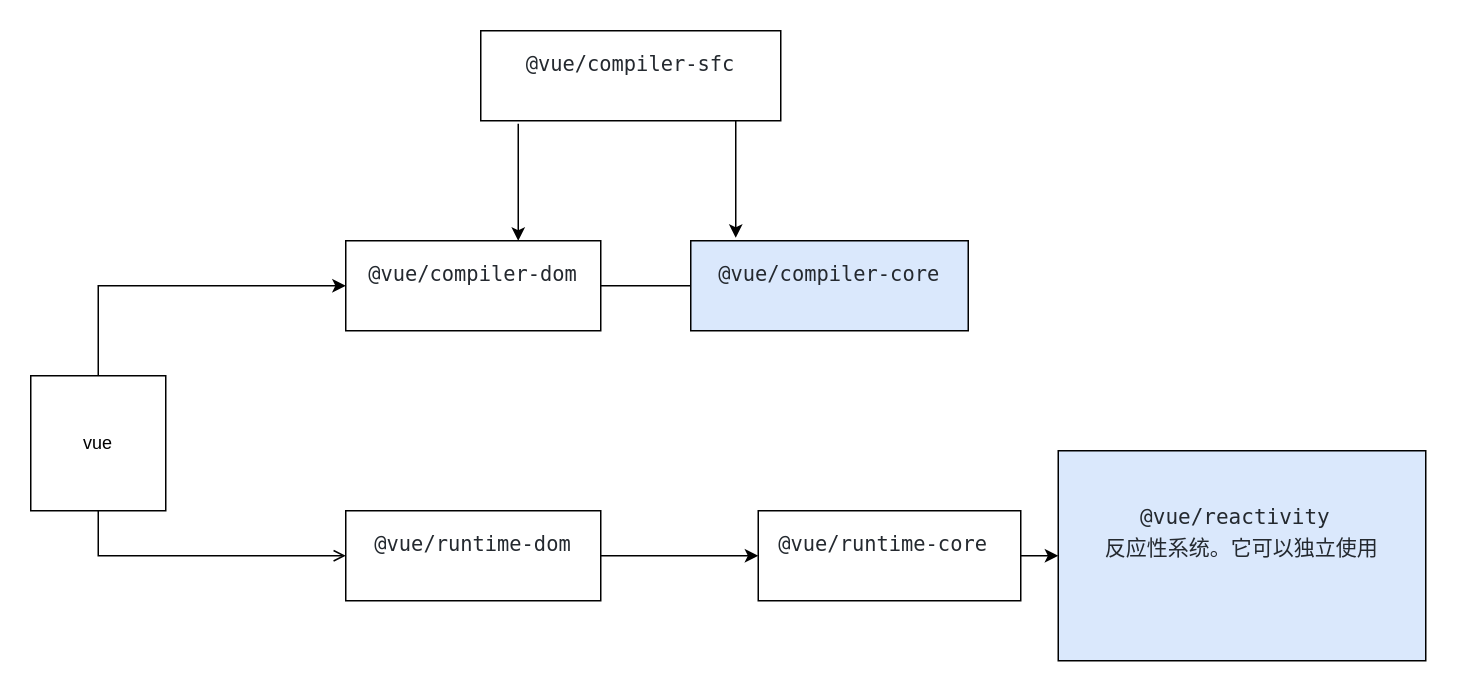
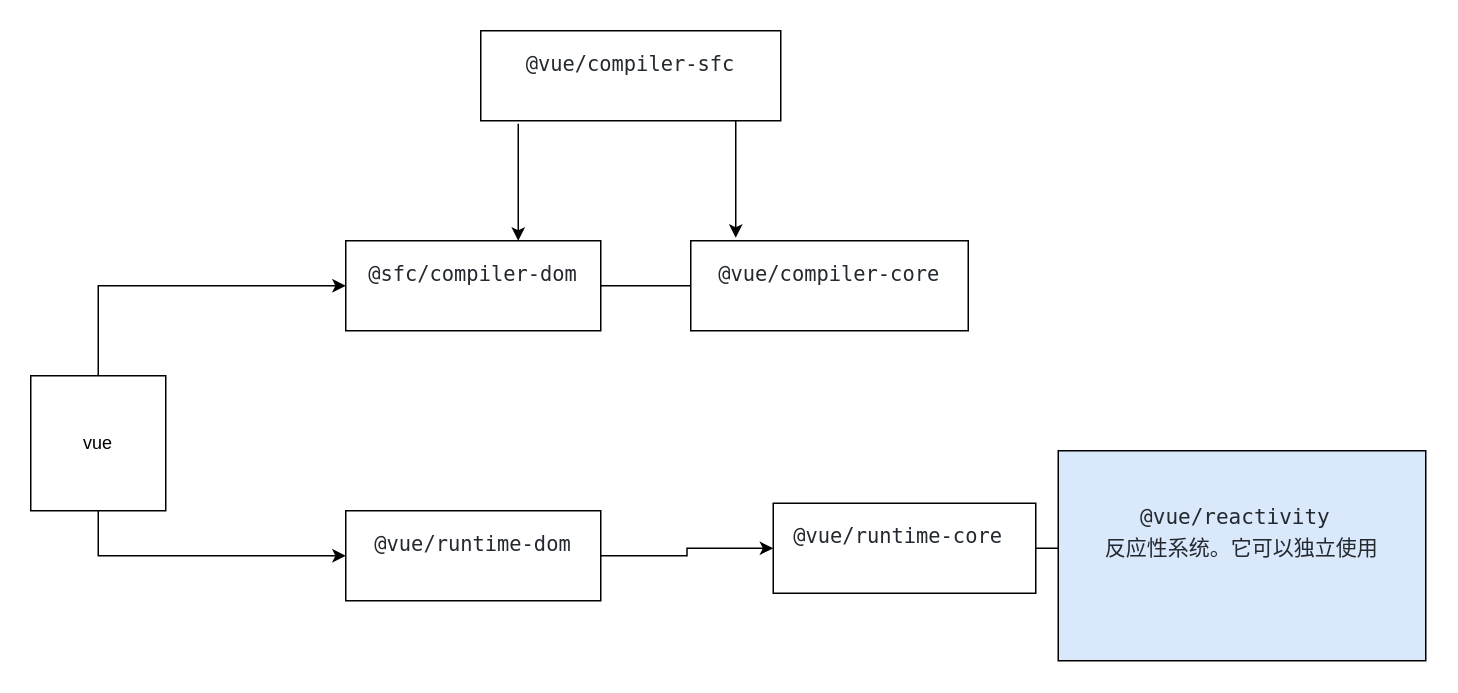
(473, 286) -> (473, 286)
(830, 286) -> (830, 286)
(336, 556) -> (334, 556)
(890, 556) -> (905, 548)
